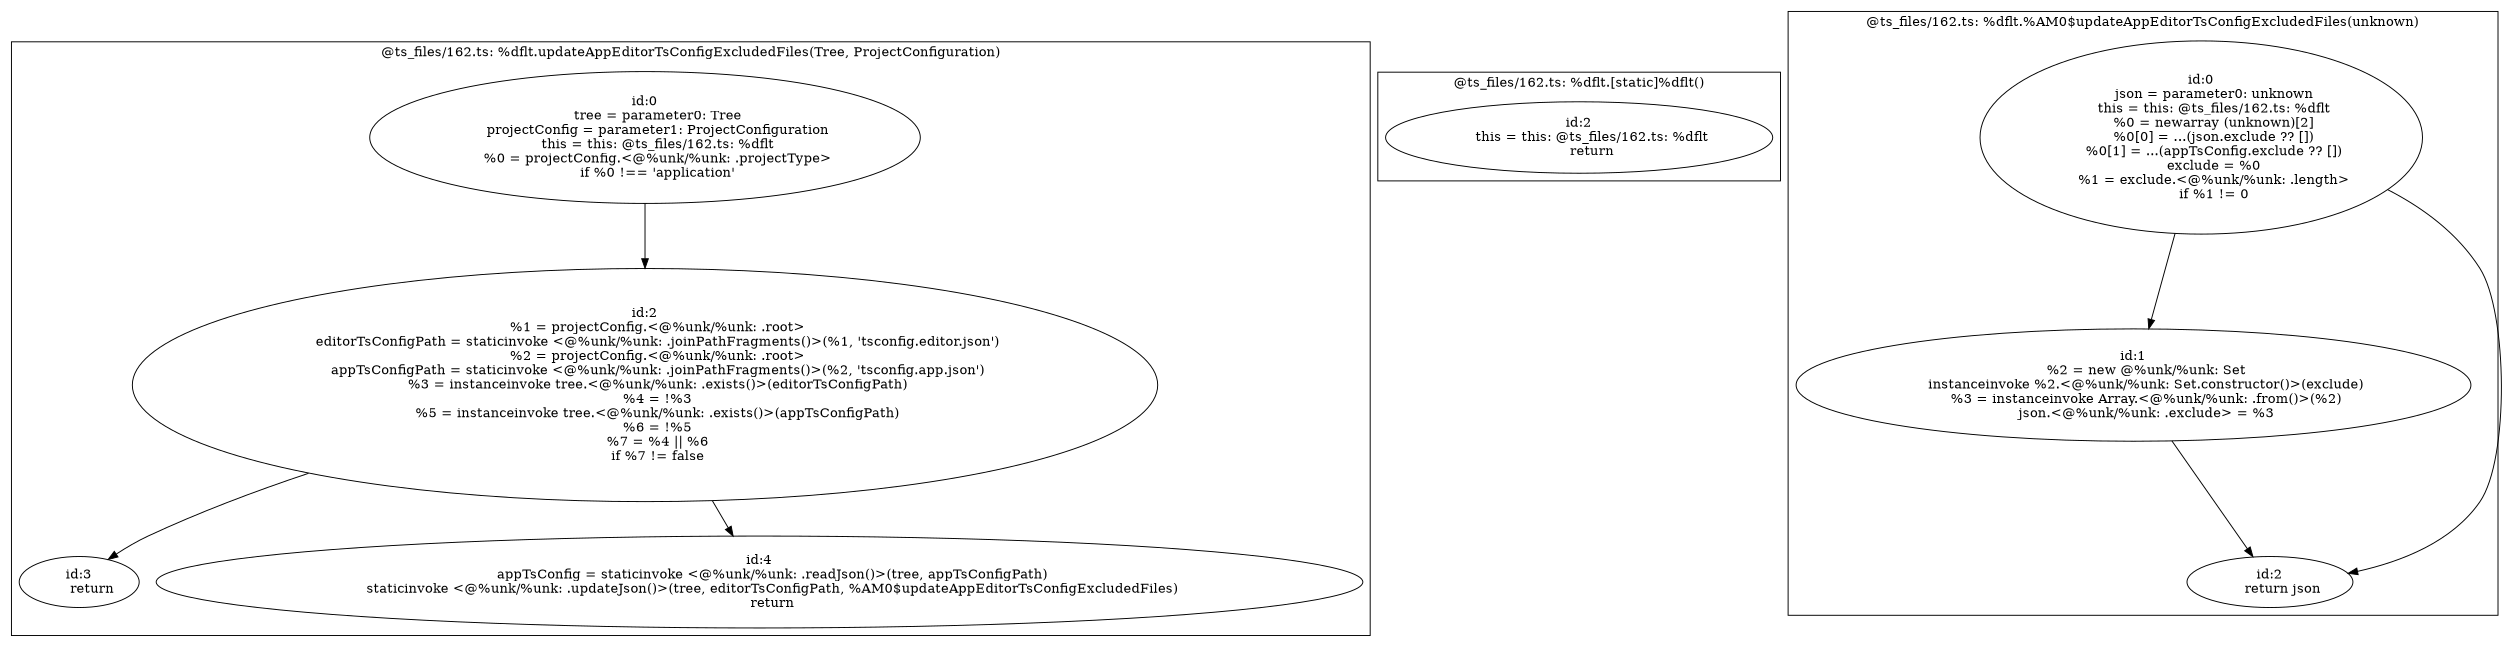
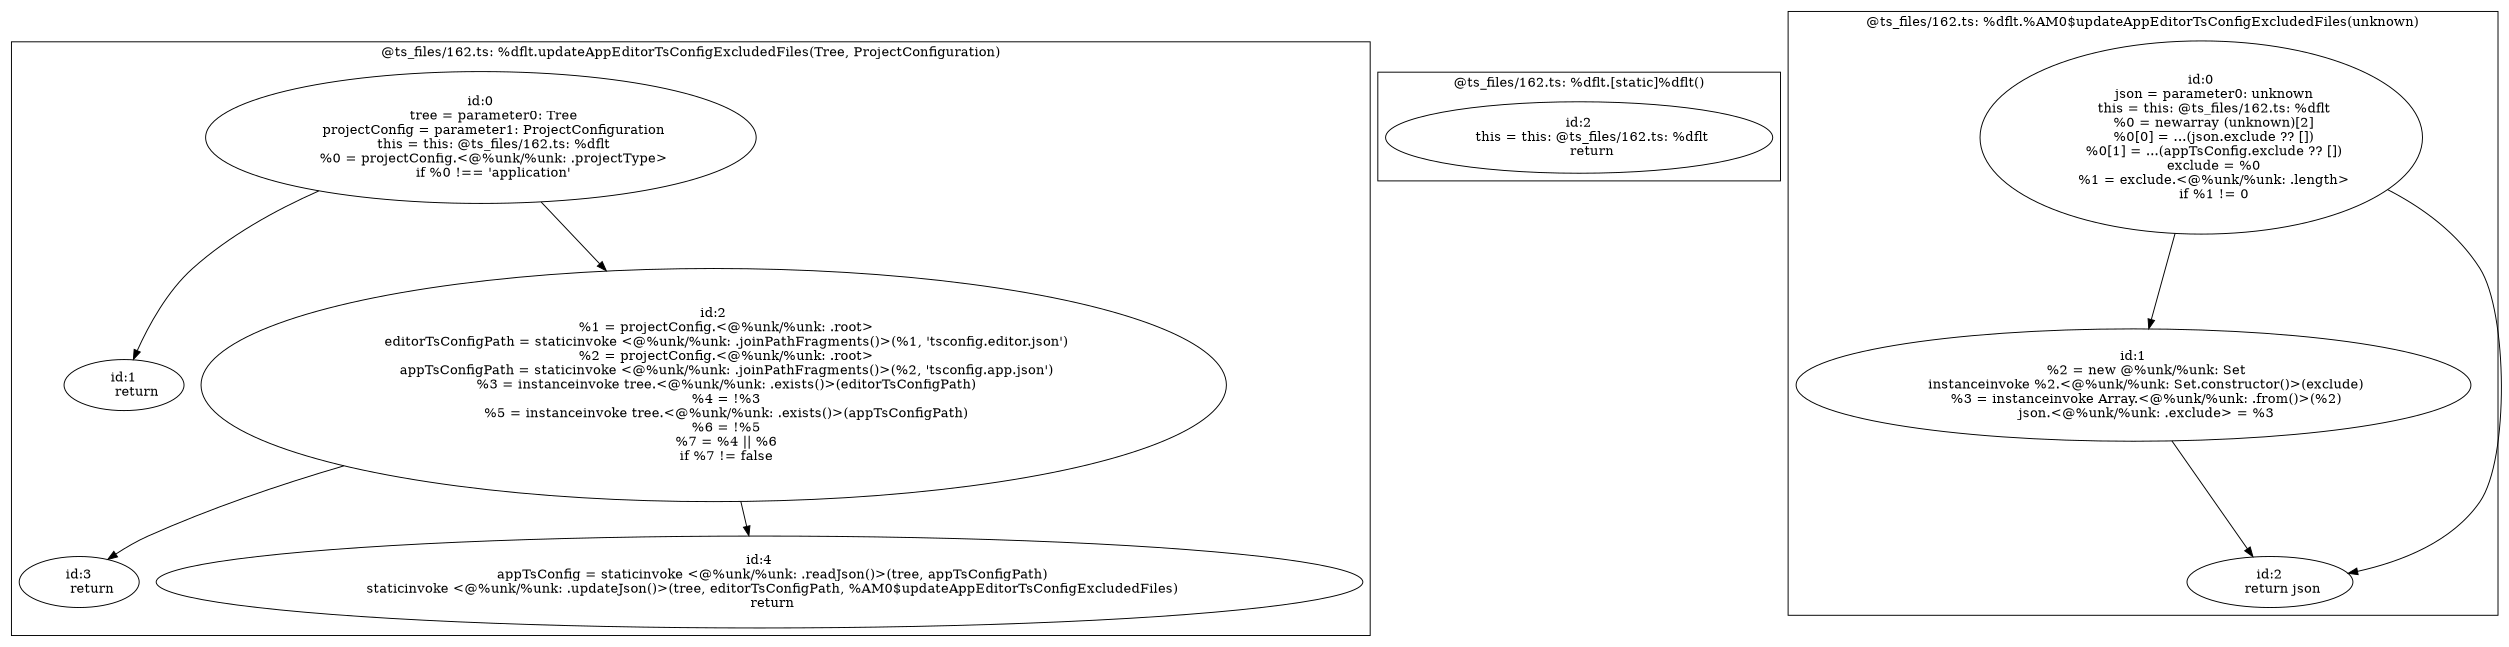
none -> (124, 385)
